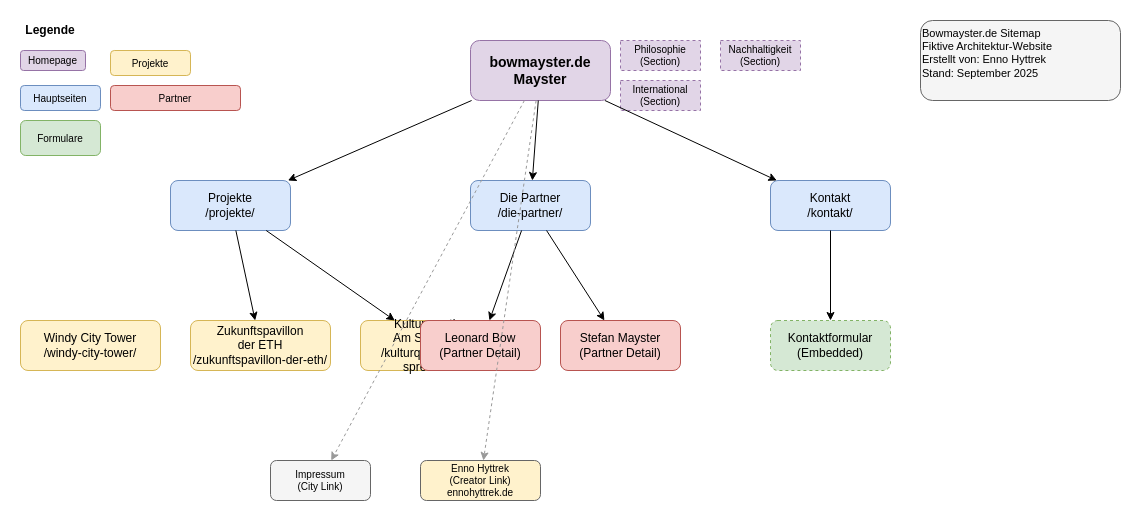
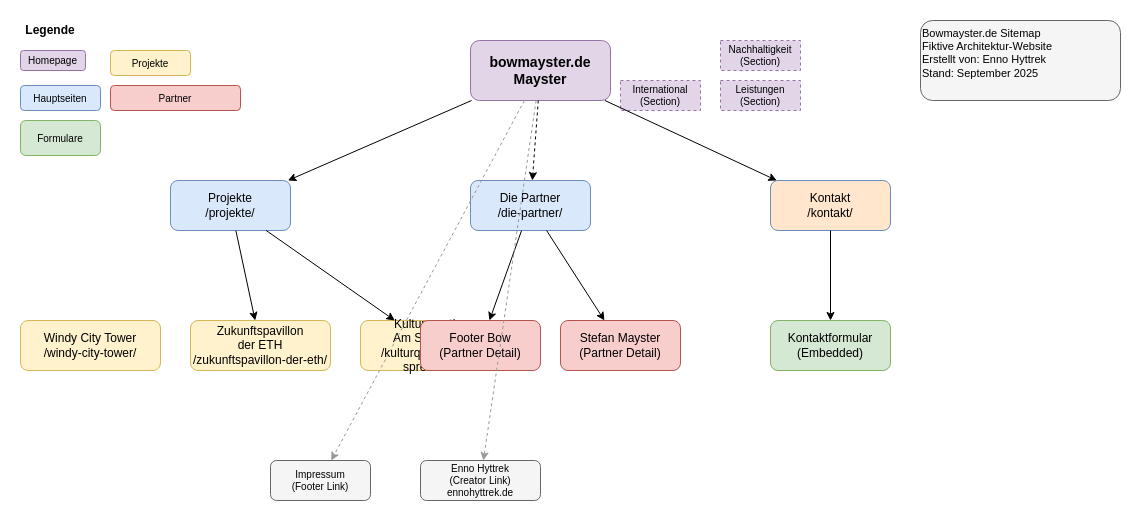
(661, 56) -> none
none -> (761, 96)
(536, 137) -> (536, 137)
(831, 206) -> (831, 206)
(481, 346) -> (481, 346)
(831, 346) -> (831, 346)
(321, 481) -> (321, 481)
(481, 481) -> (481, 481)
